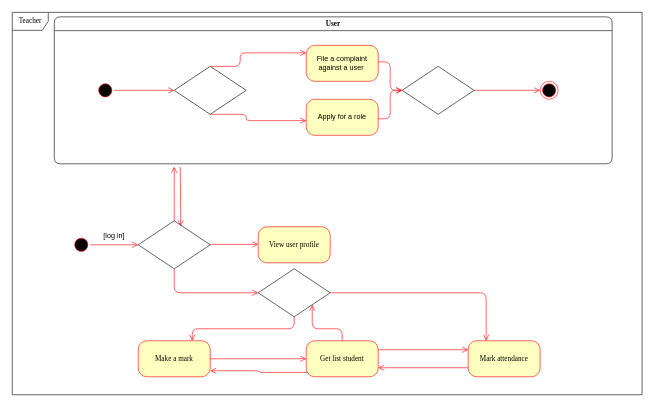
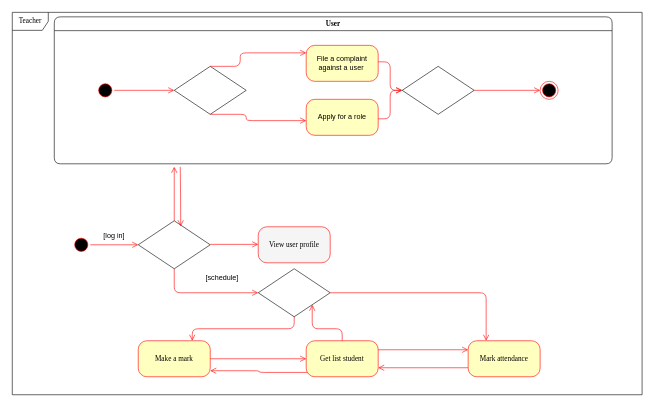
(294, 245) -> (294, 245)
none -> (222, 278)
